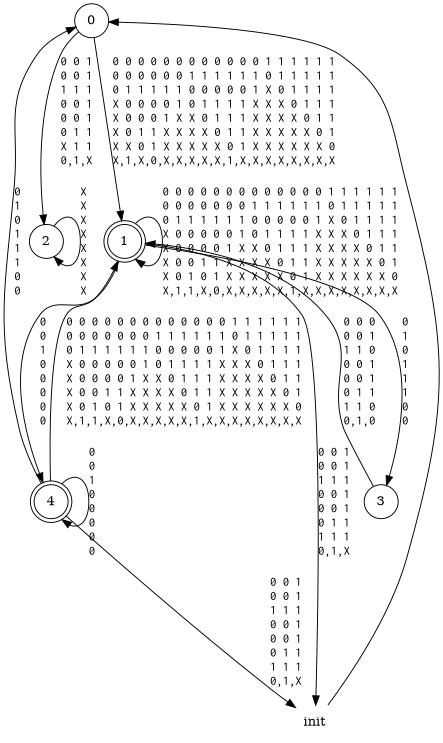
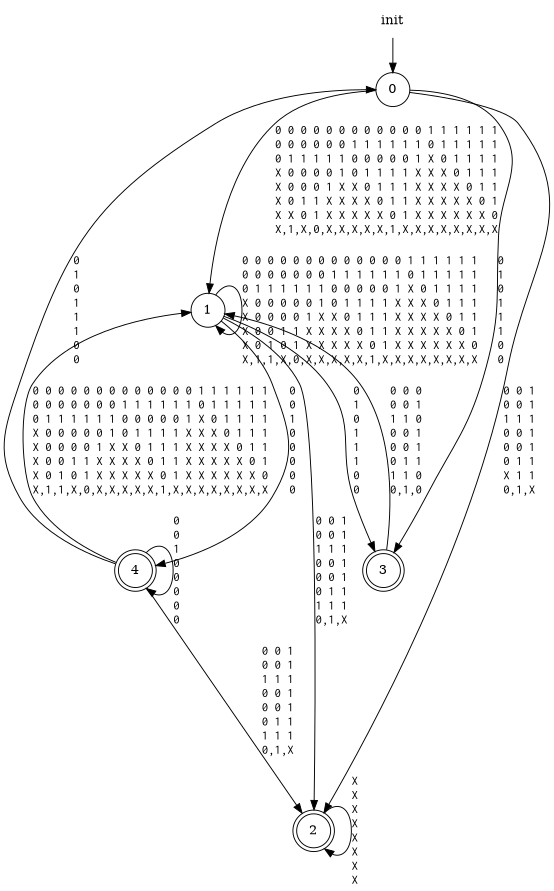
(46, 241) -> (314, 831)
(125, 241) -> (208, 310)
none -> (497, 294)
(316, 416) -> (314, 541)
(381, 502) -> (383, 571)
(175, 611) -> (222, 697)
